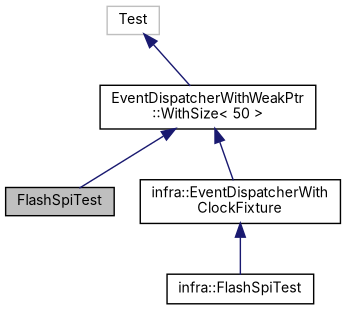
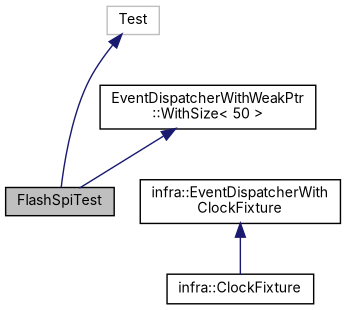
(172, 65) -> (76, 112)
(227, 161) -> none
(240, 289) -> (240, 289)
